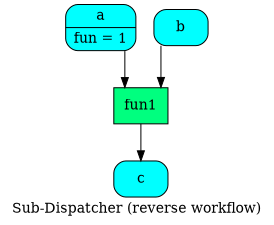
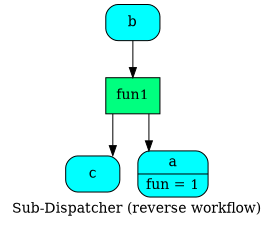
(125, 64) -> (149, 127)
